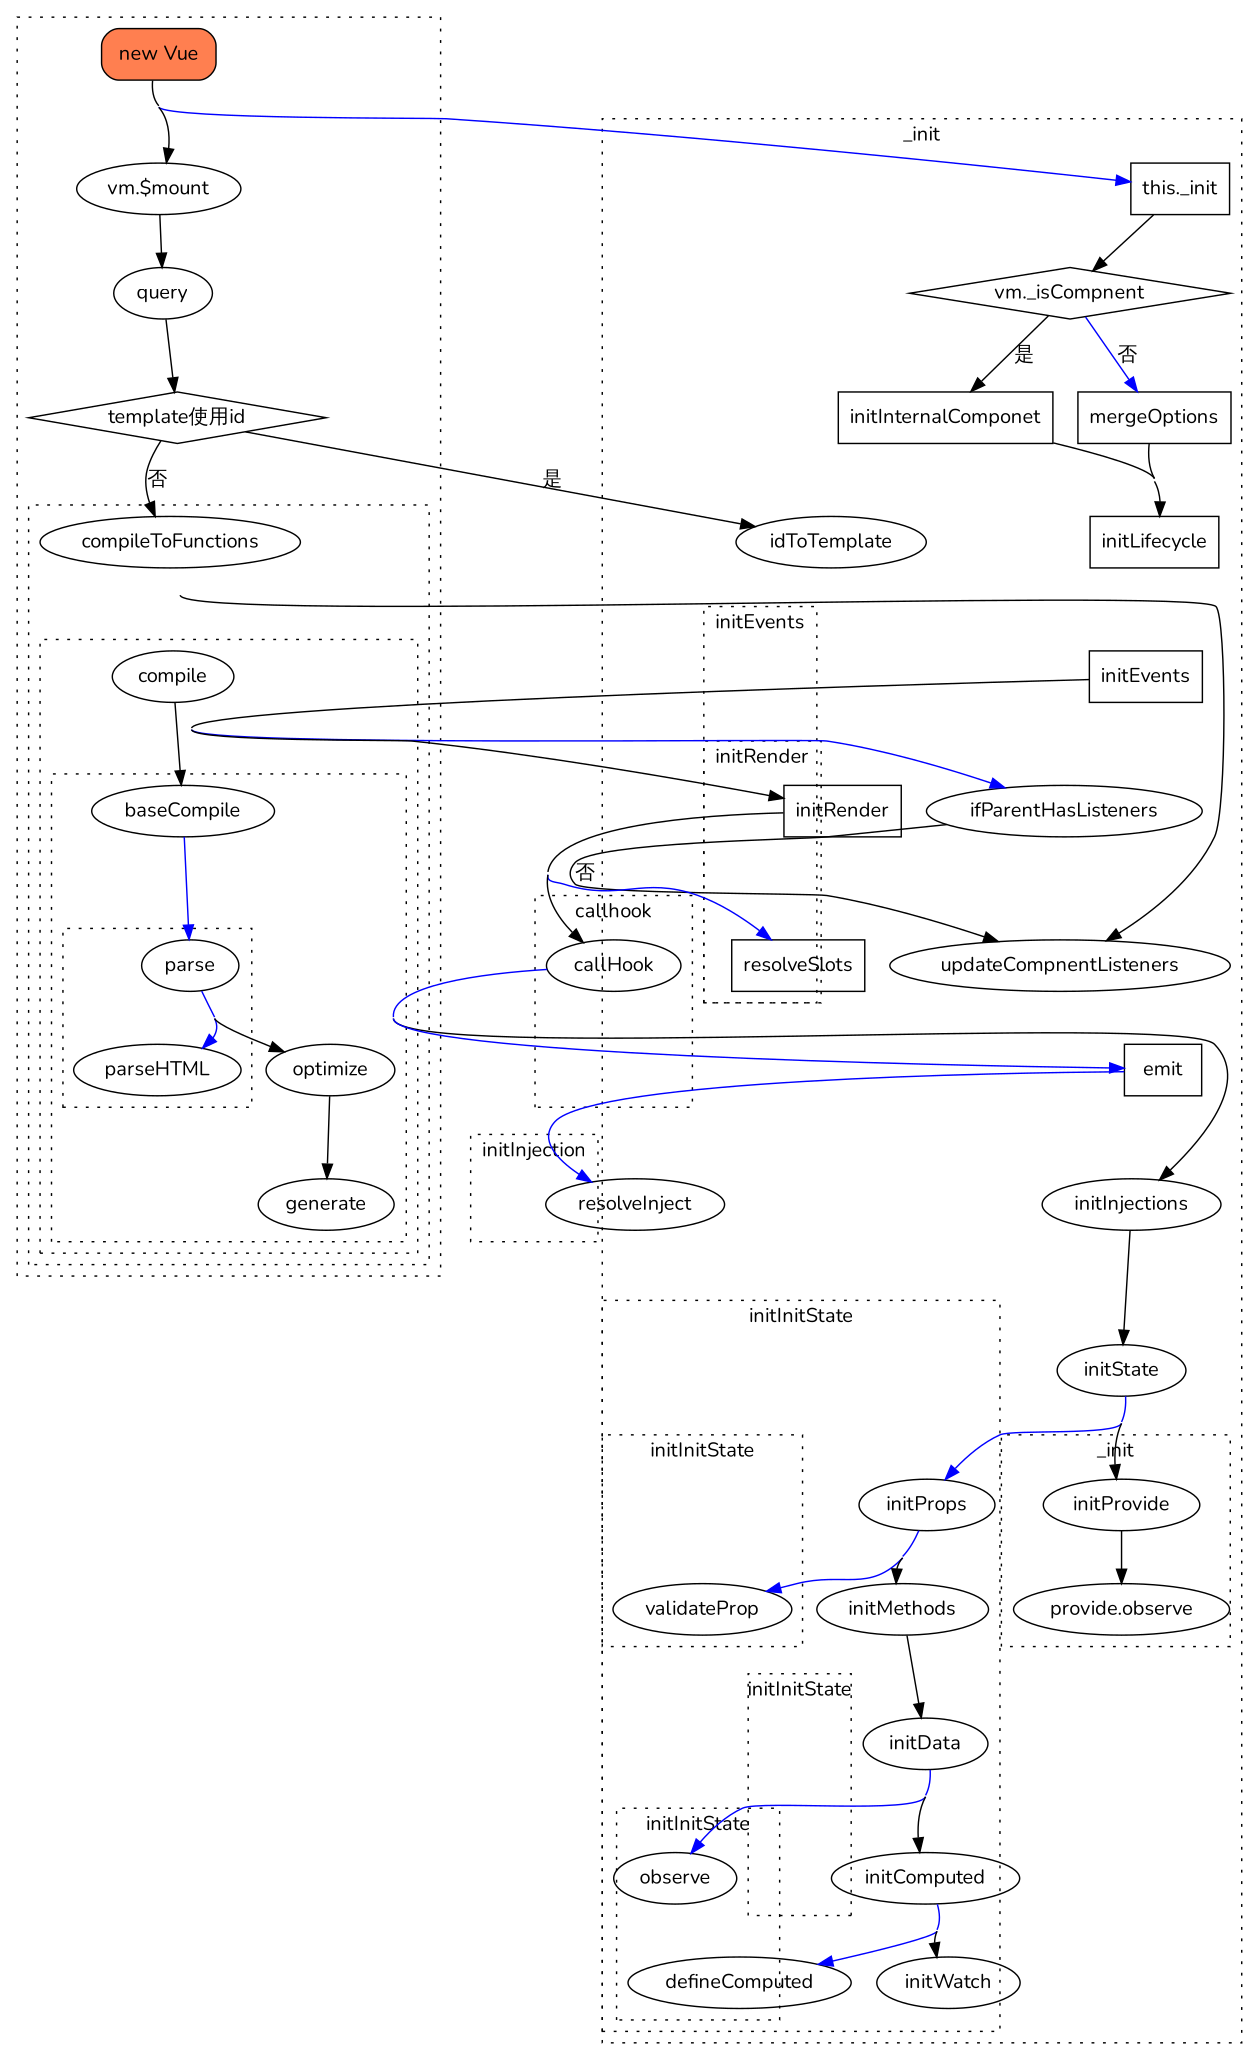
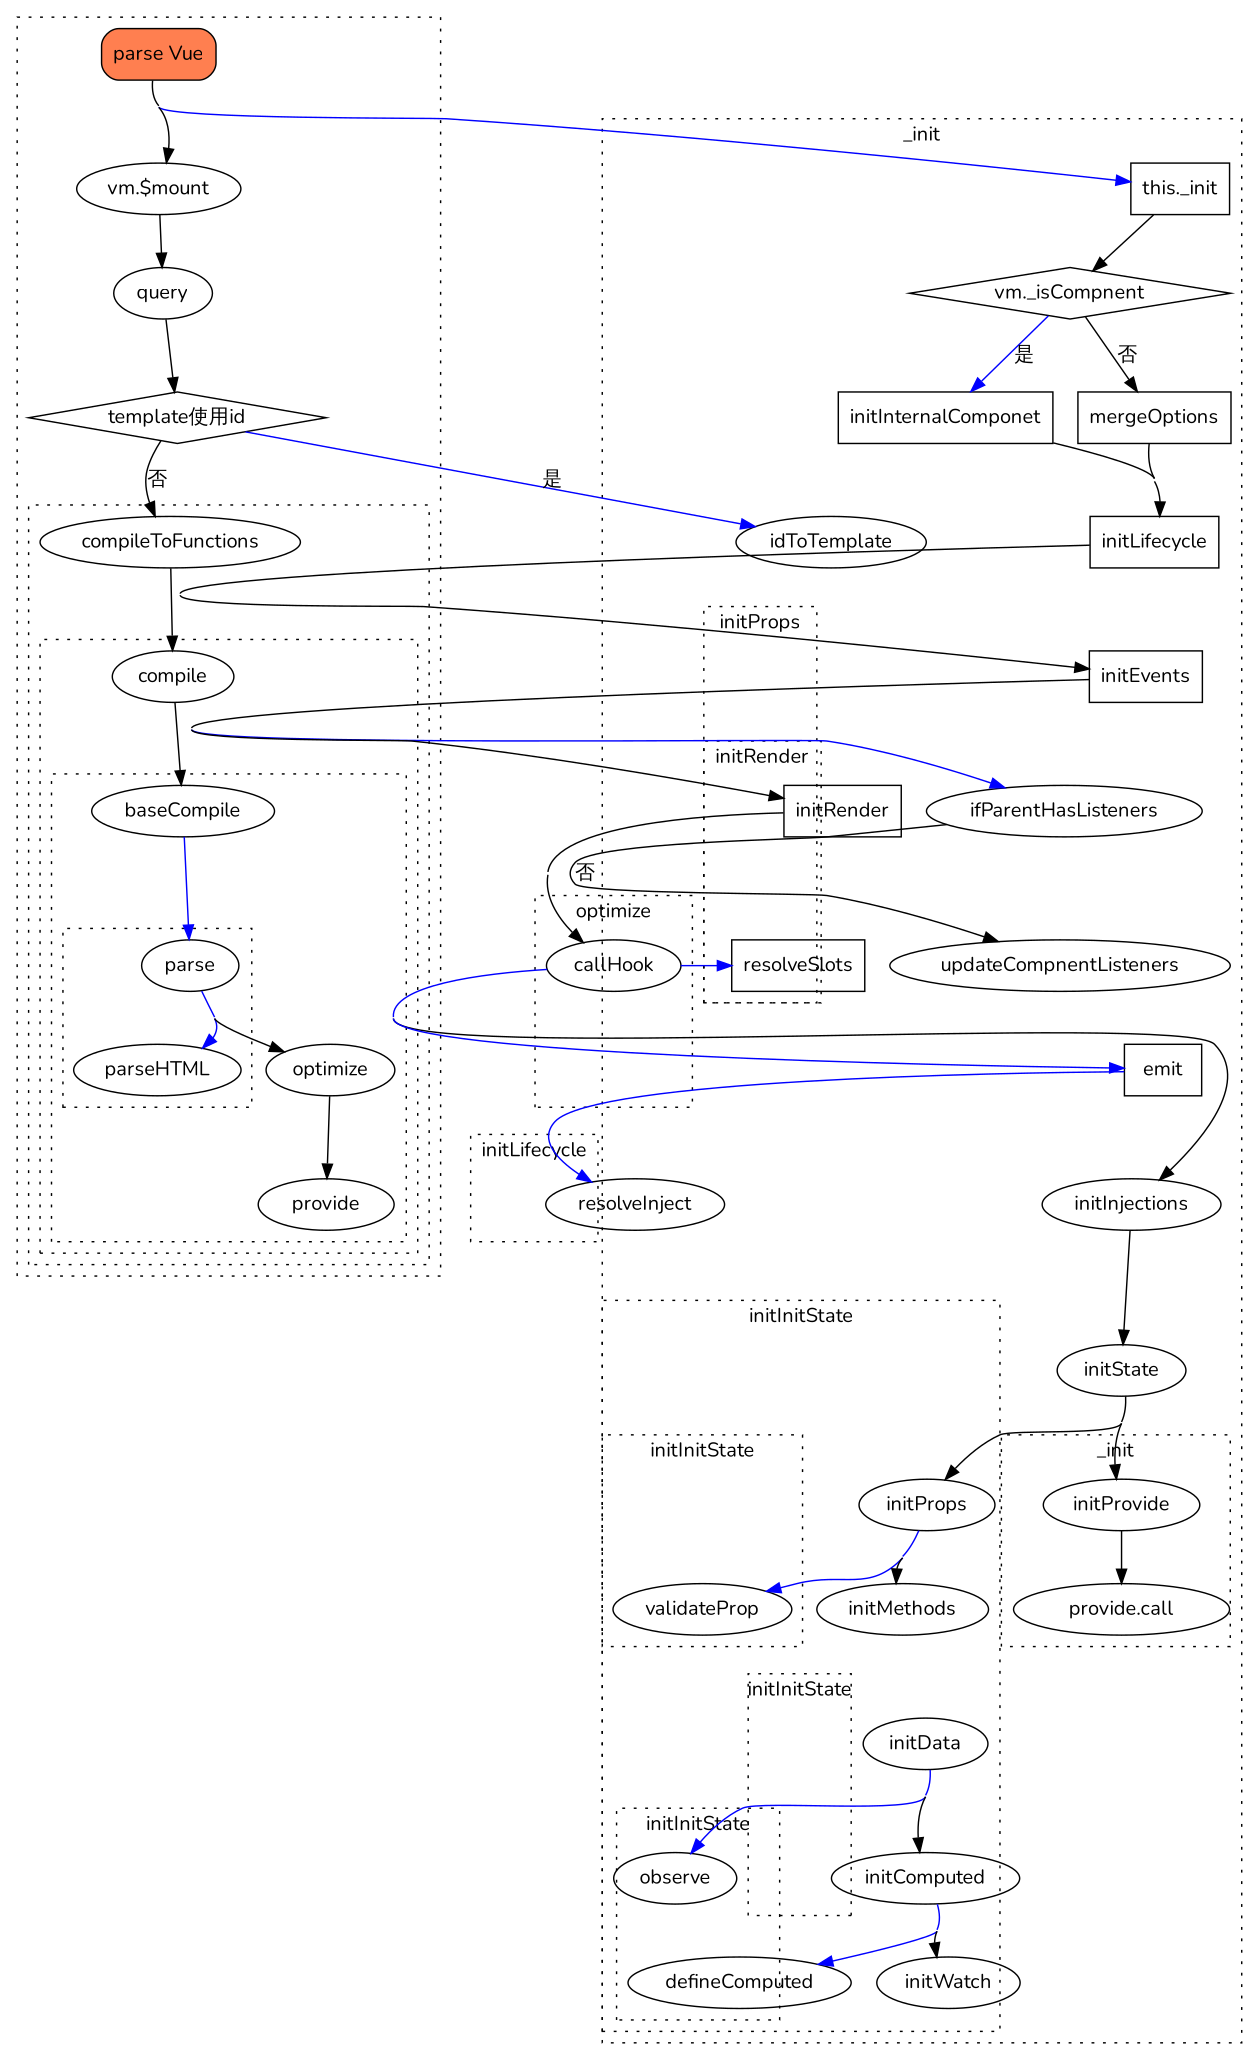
(159, 54) -> (159, 54)
(1015, 348) -> (1015, 348)
(1107, 348) -> (1107, 348)
(493, 478) -> (493, 478)
none -> (172, 602)
(882, 602) -> (634, 560)
(760, 623) -> (760, 623)
(656, 888) -> (699, 966)
(614, 912) -> (614, 912)
(534, 1151) -> (534, 1151)
(326, 1205) -> (326, 1205)
(1125, 1409) -> (1125, 1409)
(1122, 1609) -> (1122, 1609)
(913, 1670) -> none
